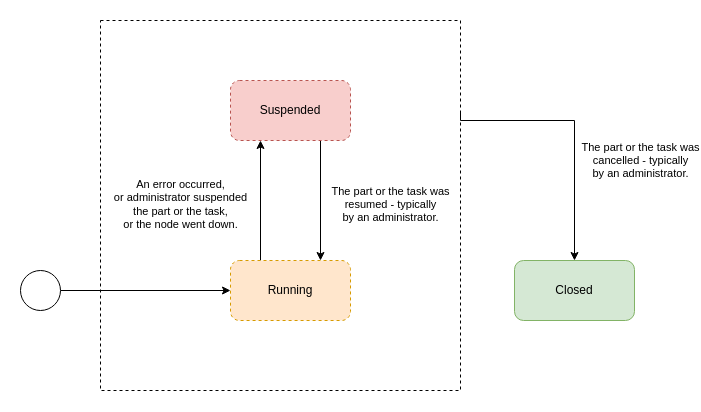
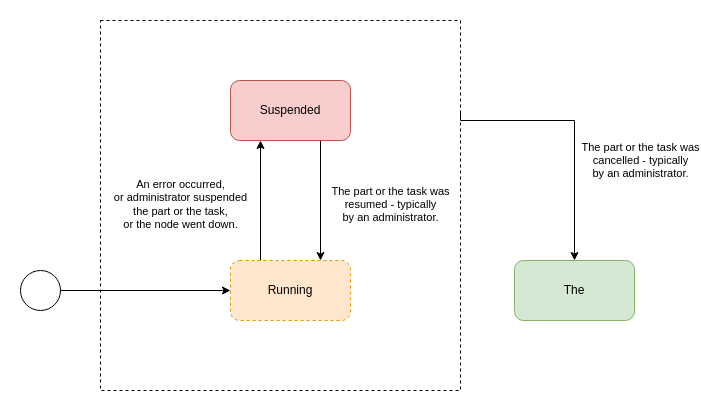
(291, 111) -> (291, 111)
(575, 291) -> (575, 291)
